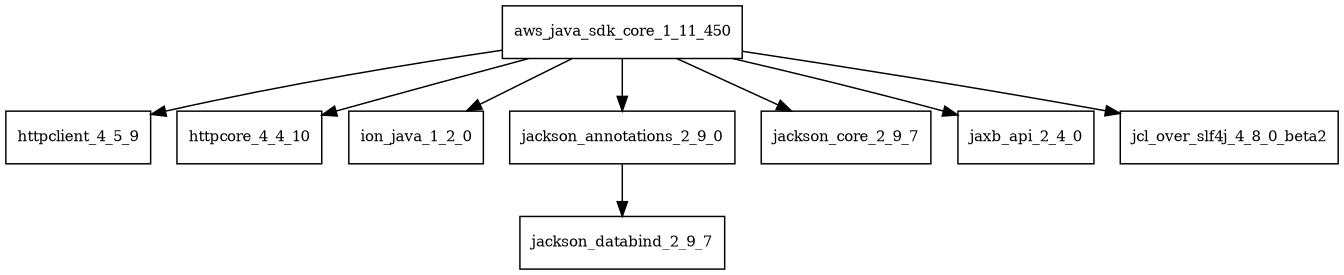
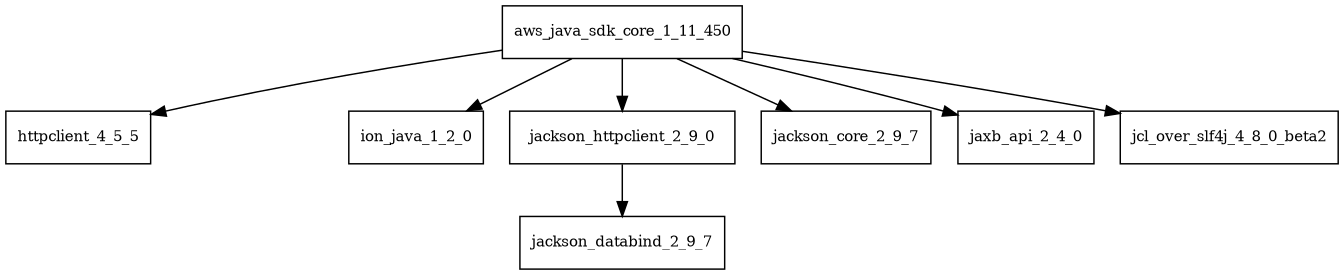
(78, 137) -> (78, 137)
(249, 137) -> none
(622, 137) -> (622, 137)
